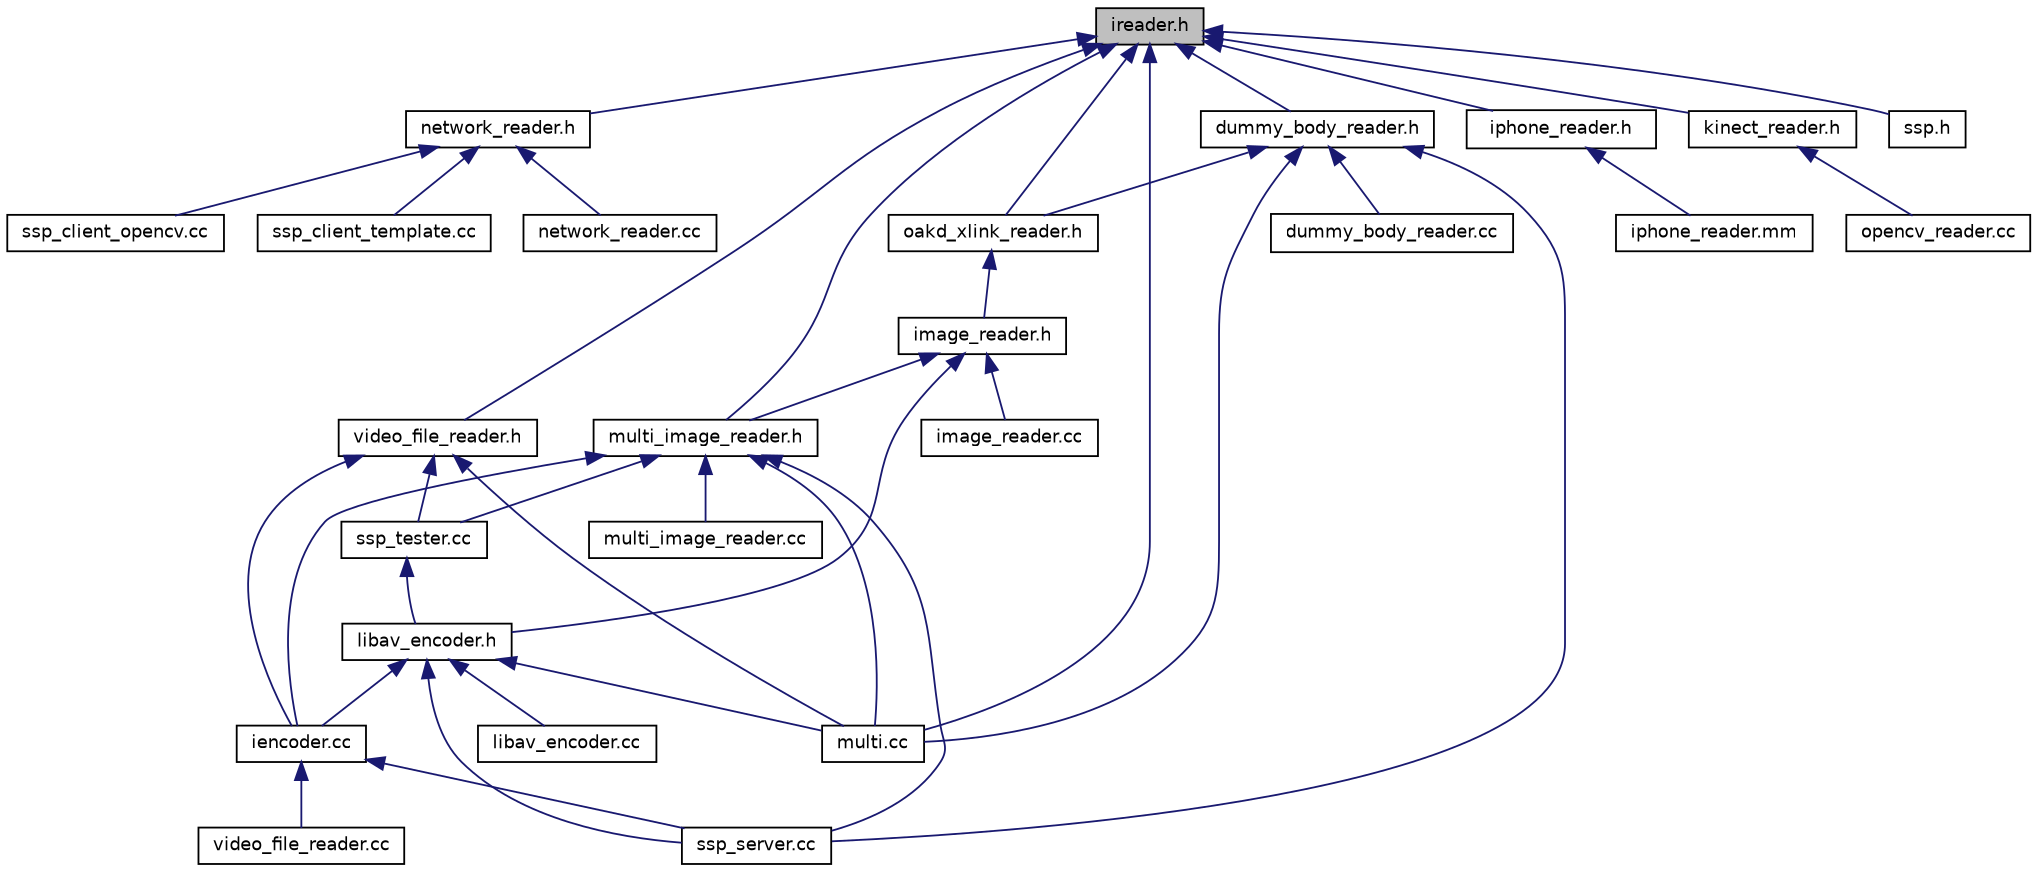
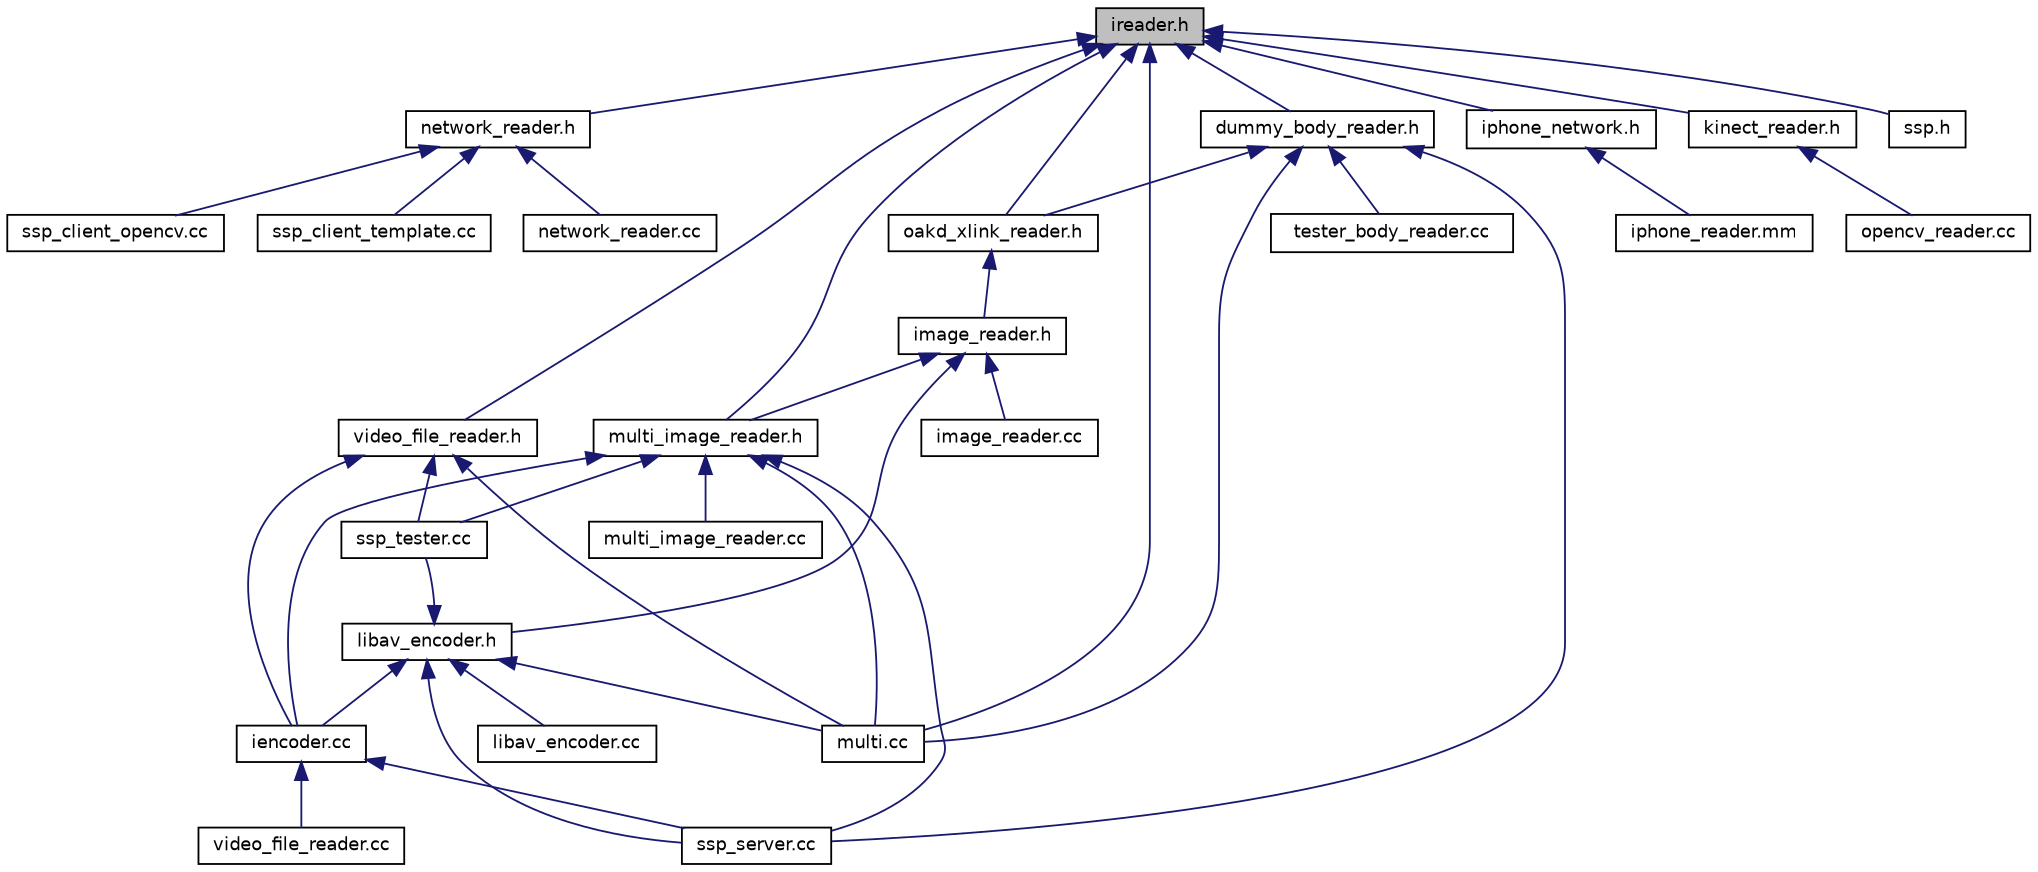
(1561, 129) -> (1561, 129)
(1392, 233) -> (1392, 233)
(410, 601) -> (431, 581)
